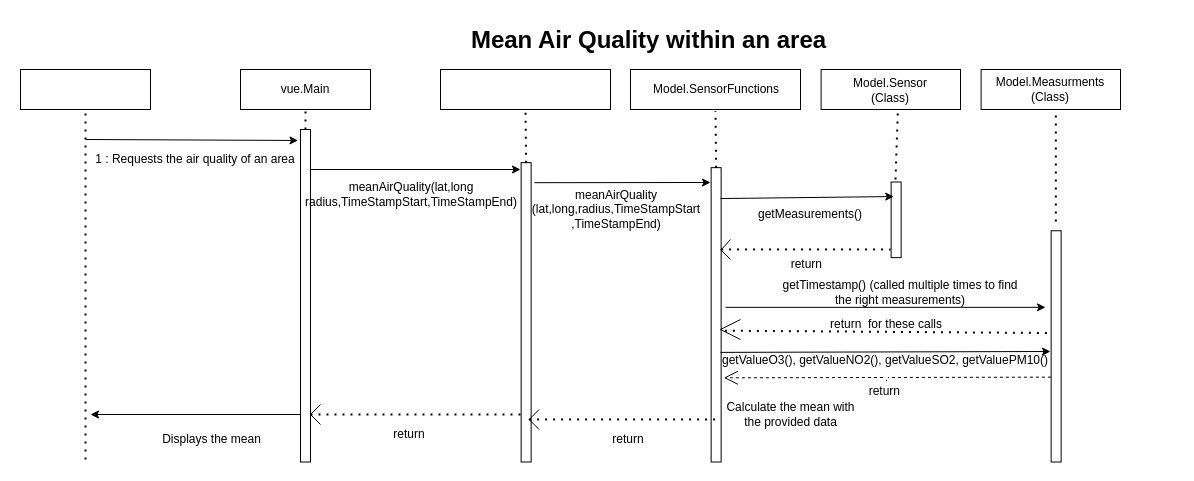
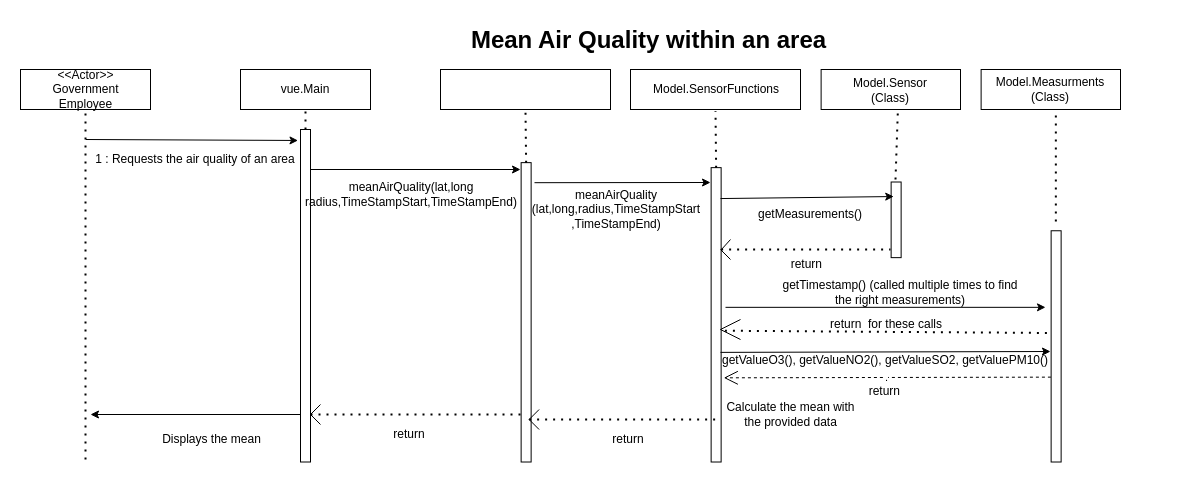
none -> (86, 90)
